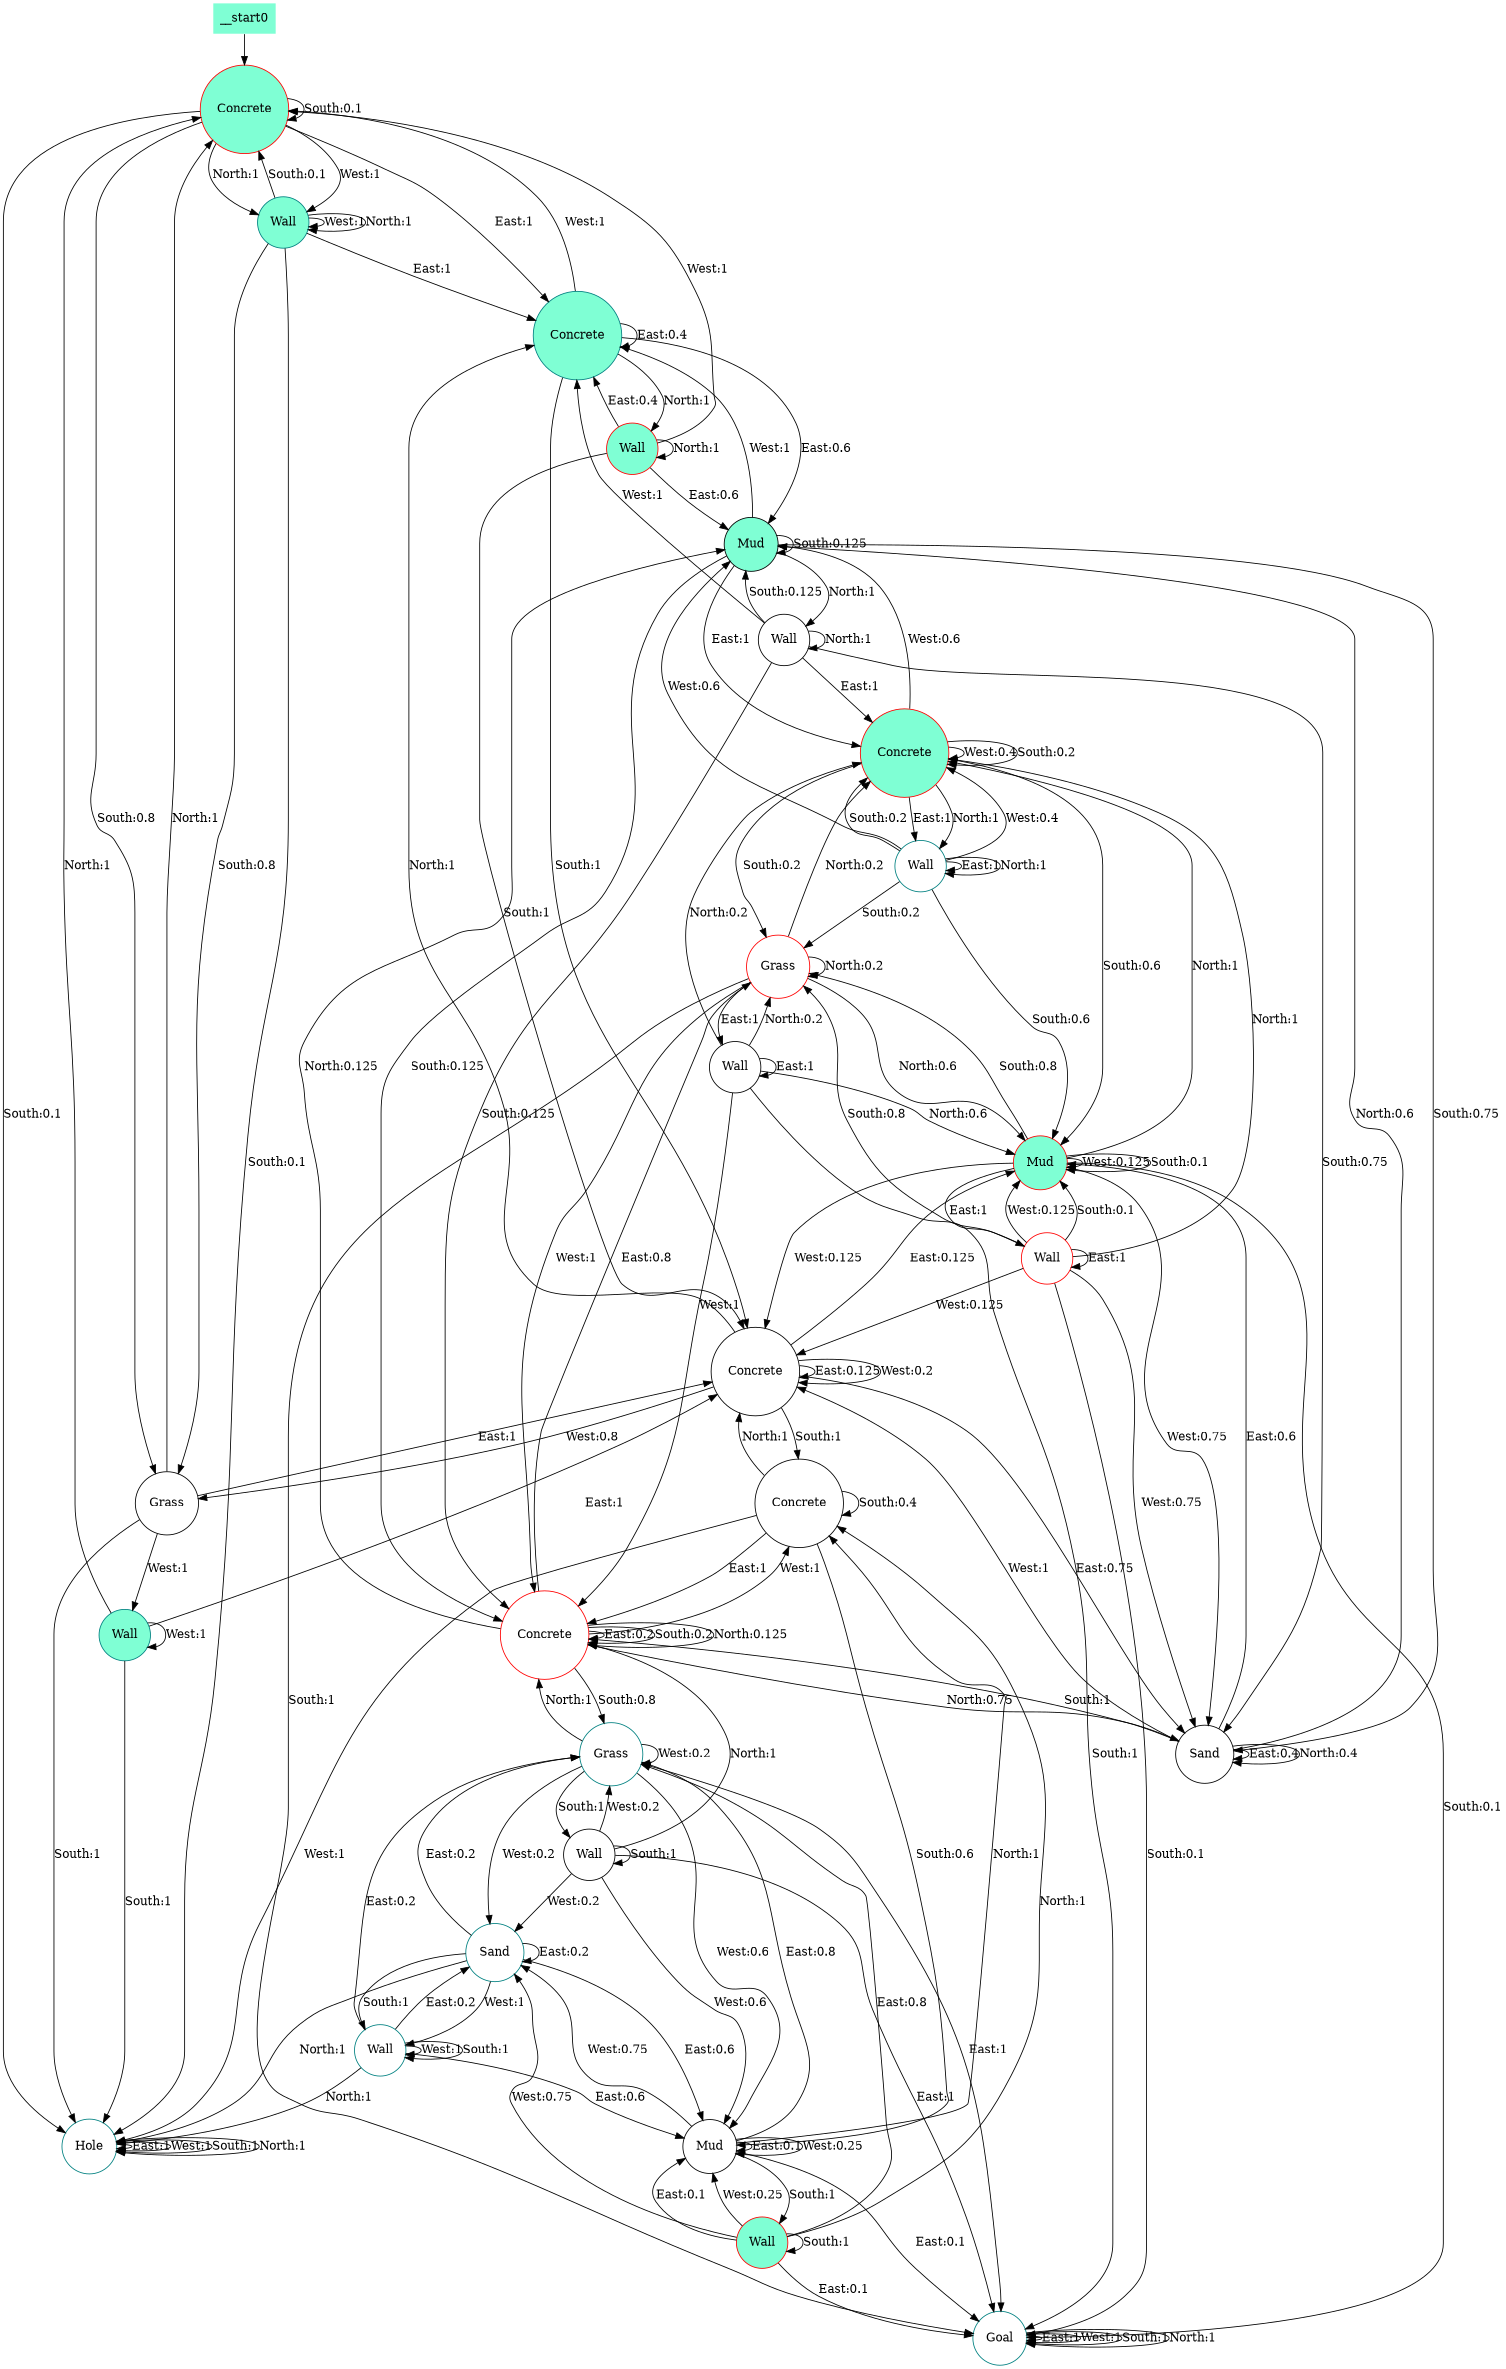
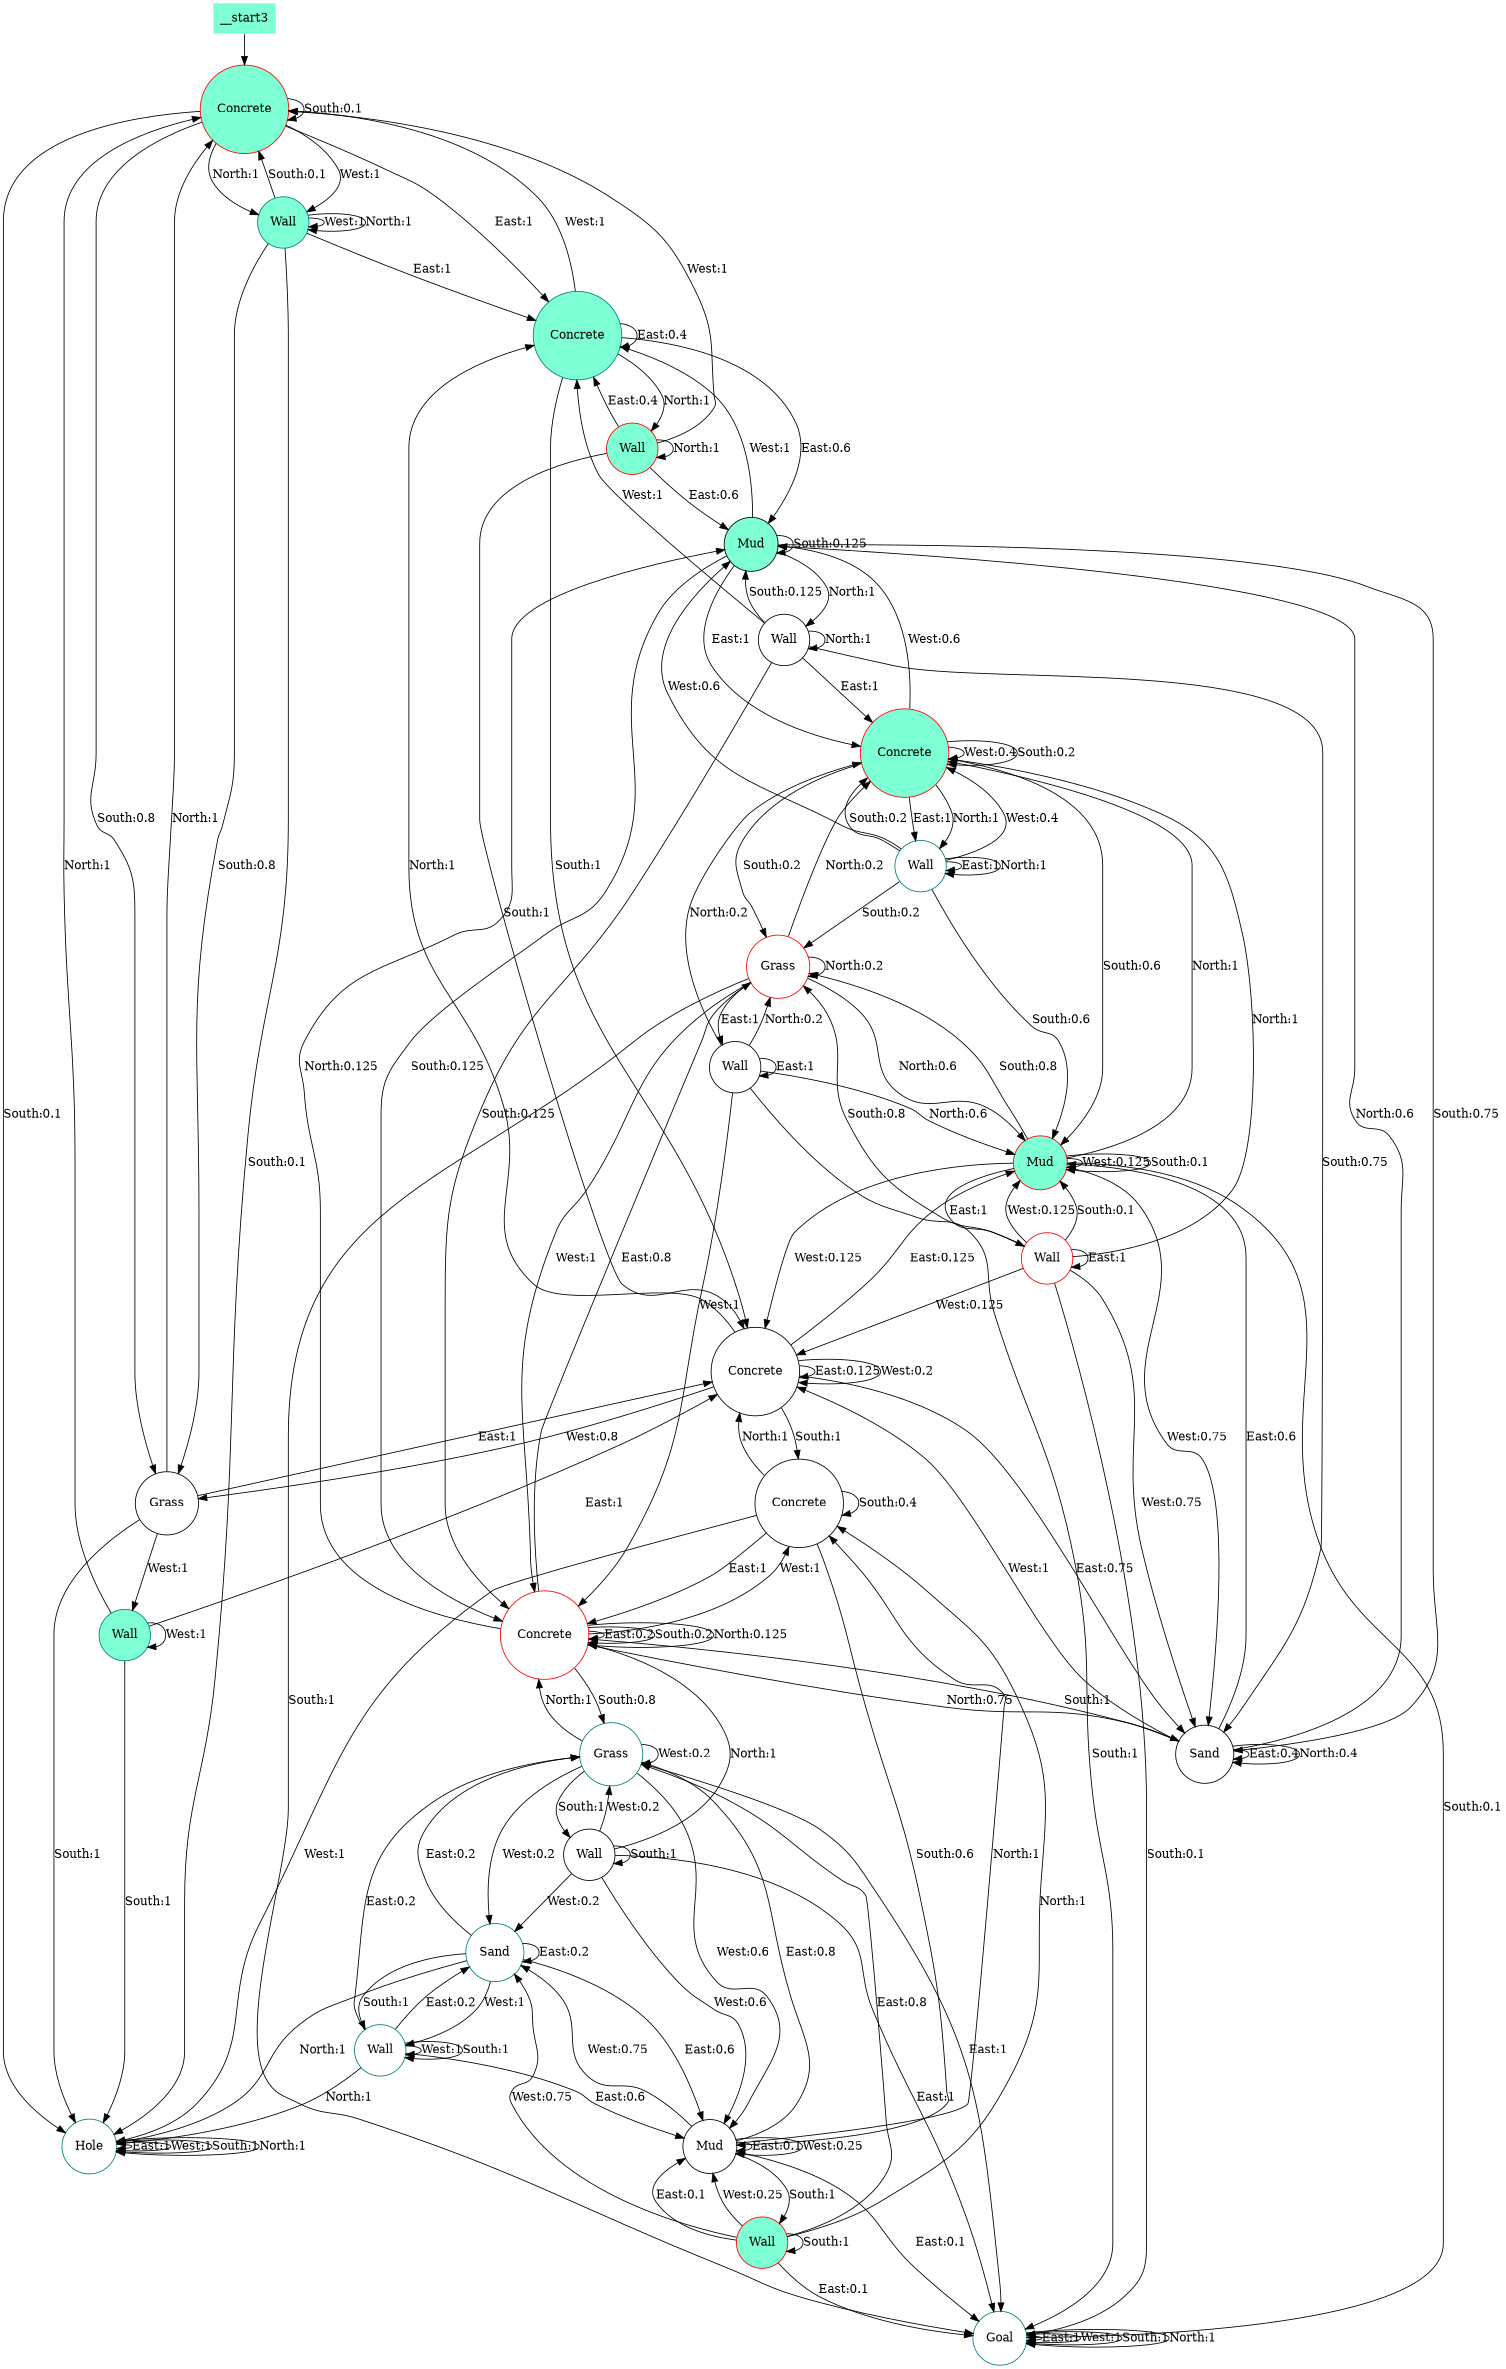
(244, 19) -> (244, 19)
